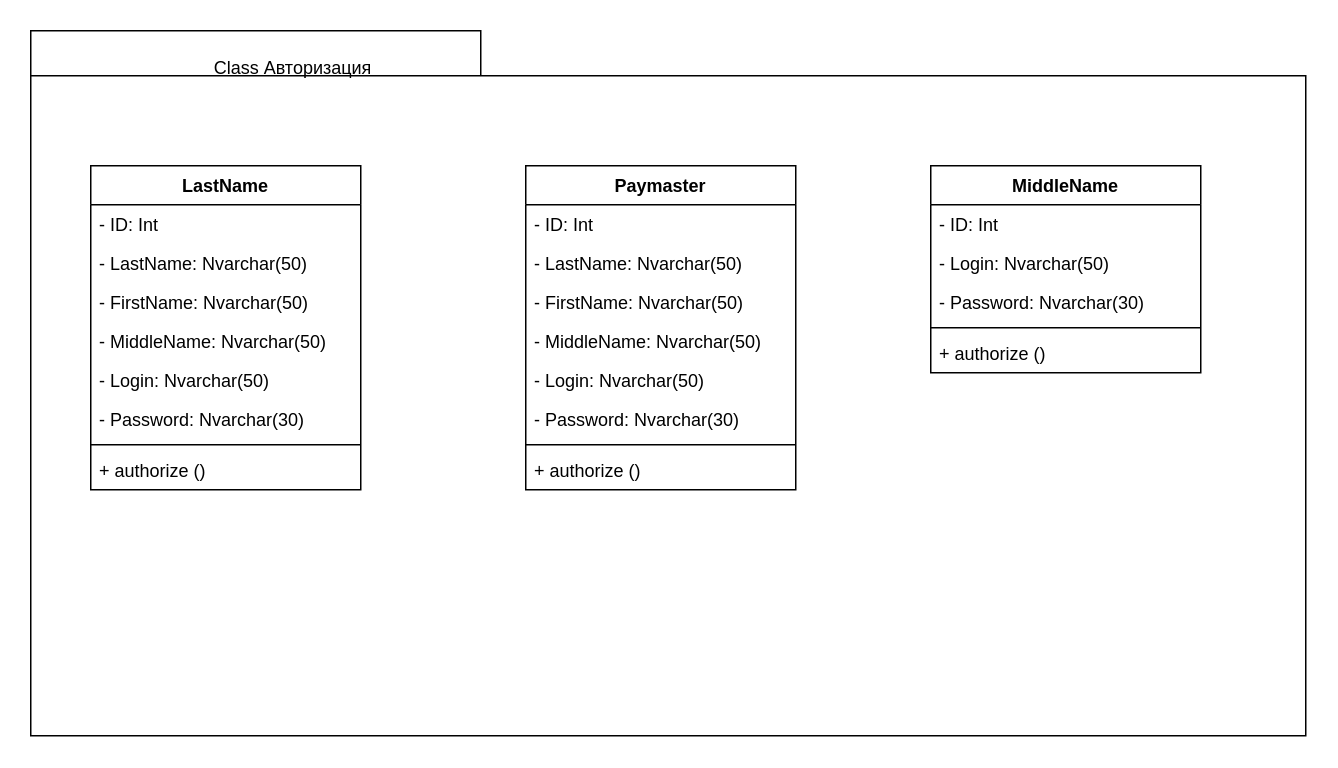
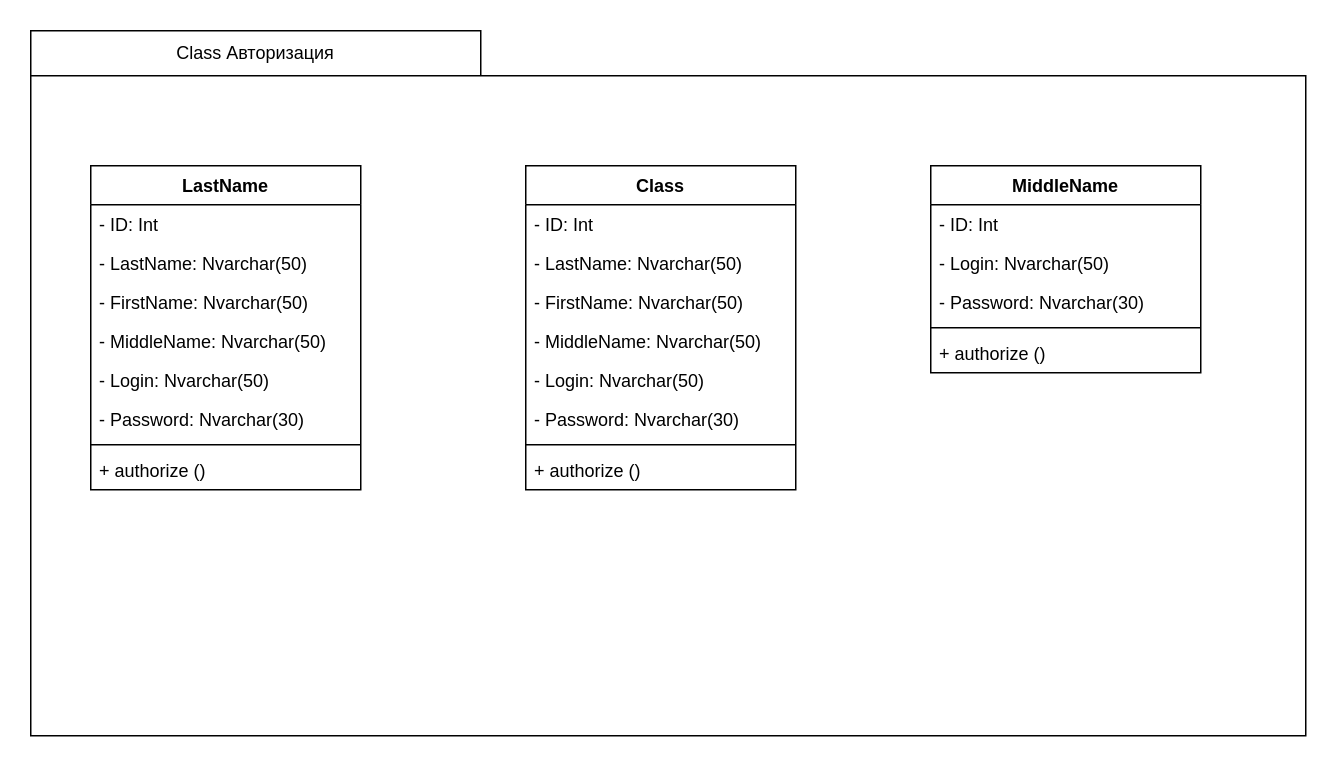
(293, 68) -> (256, 53)
(660, 186) -> (660, 186)
